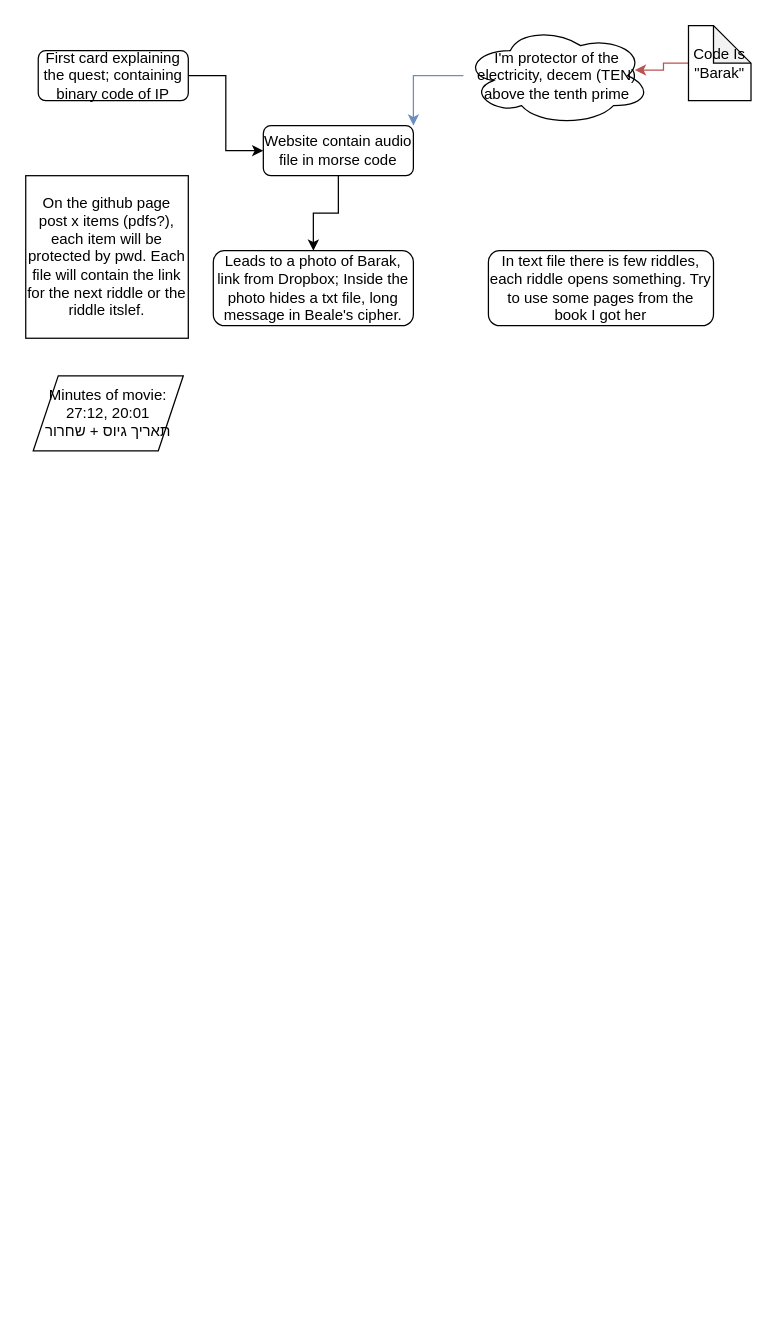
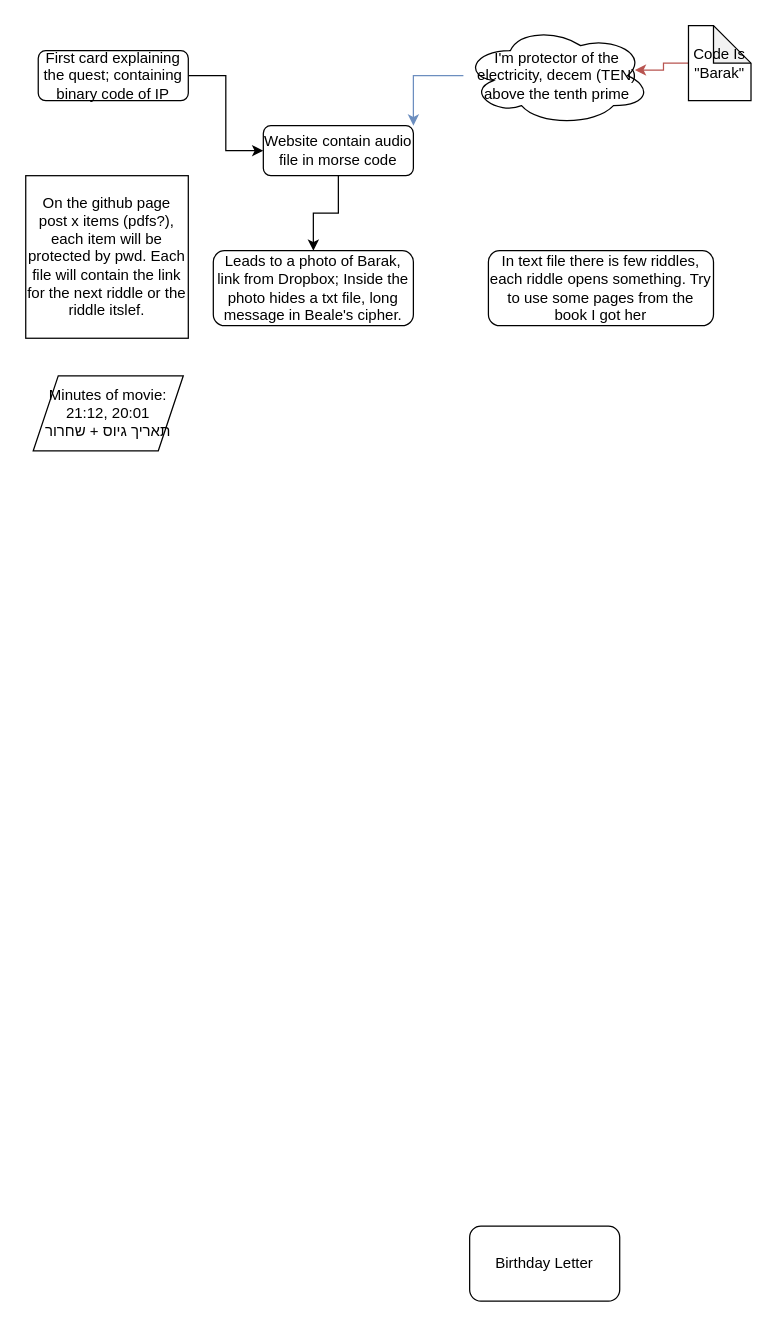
(108, 413) -> (108, 413)
none -> (544, 1263)
